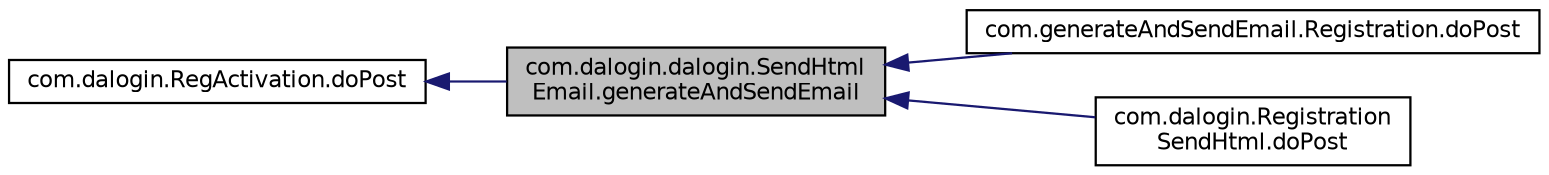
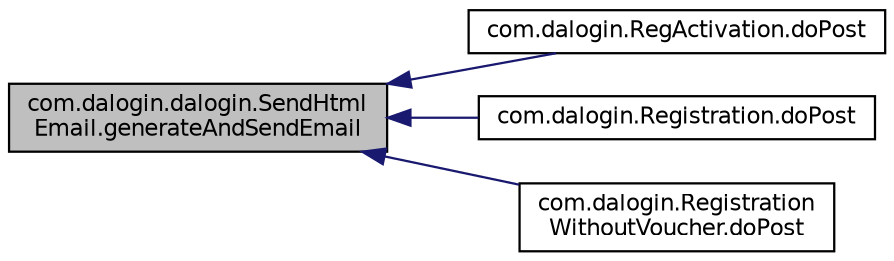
(1253, 32) -> (677, 118)
(478, 82) -> (483, 66)
(1253, 131) -> (677, 217)
